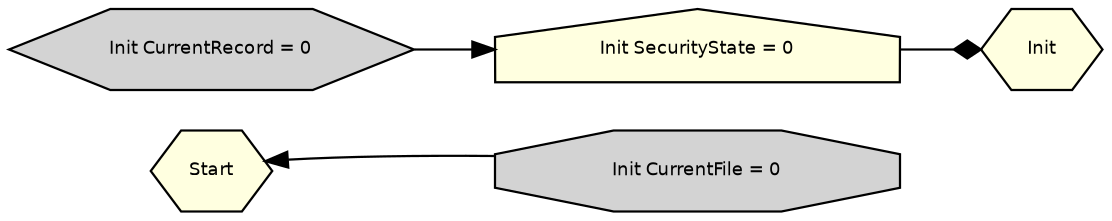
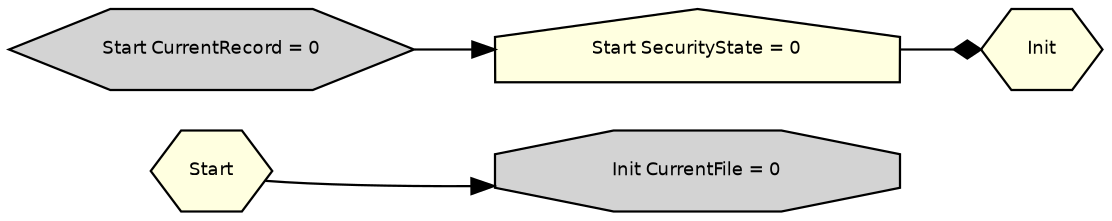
(212, 50) -> (212, 50)
(698, 50) -> (698, 50)
(391, 156) -> (368, 185)
